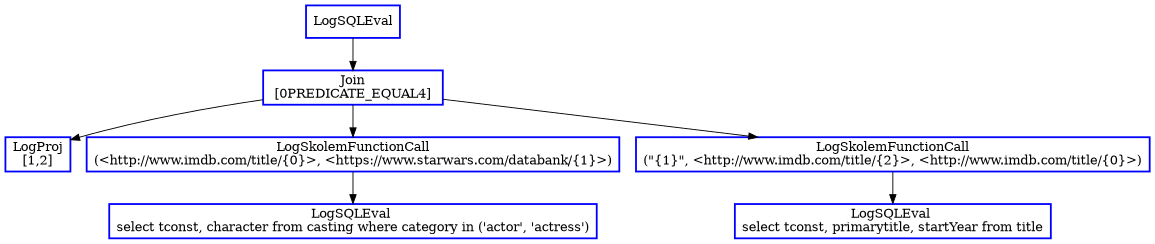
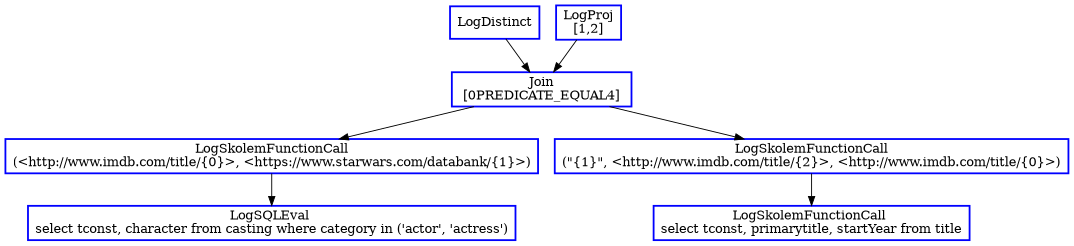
(353, 22) -> (495, 23)
(171, 116) -> (568, 52)
(893, 221) -> (812, 223)
